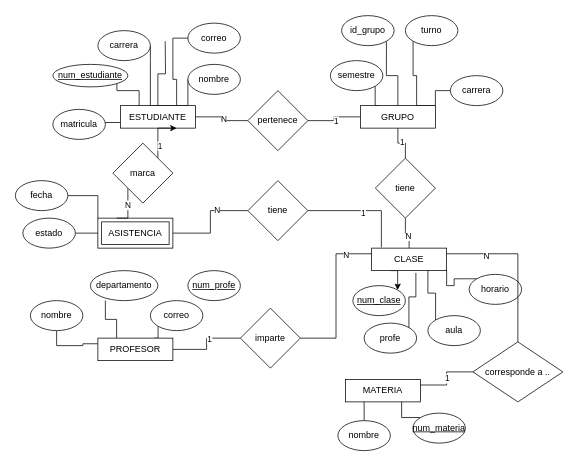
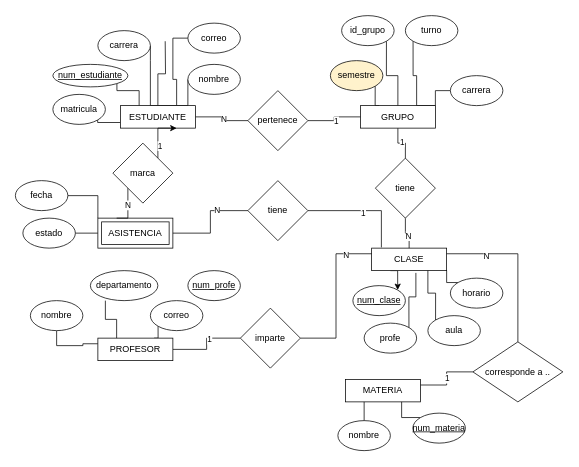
(357, 75) -> (357, 75)
(79, 124) -> (79, 109)
(495, 289) -> (477, 293)
